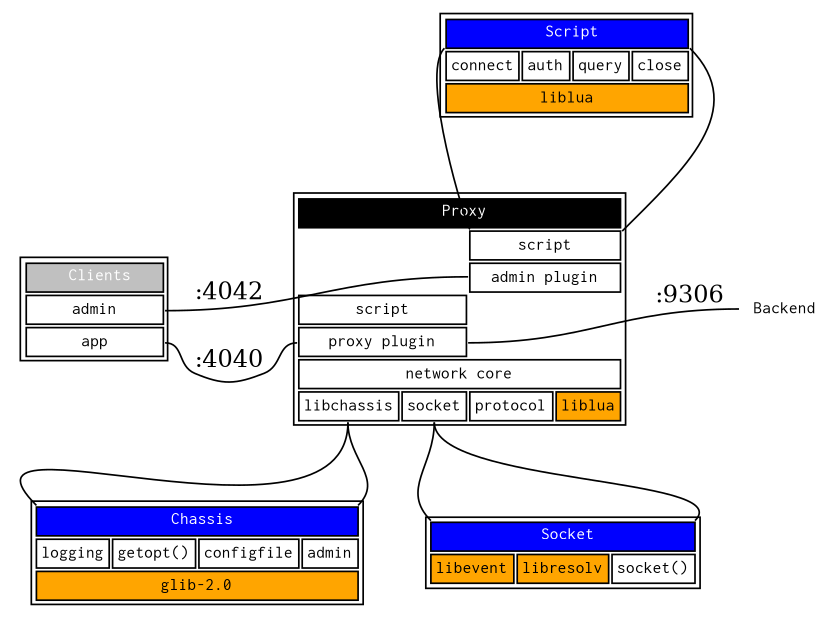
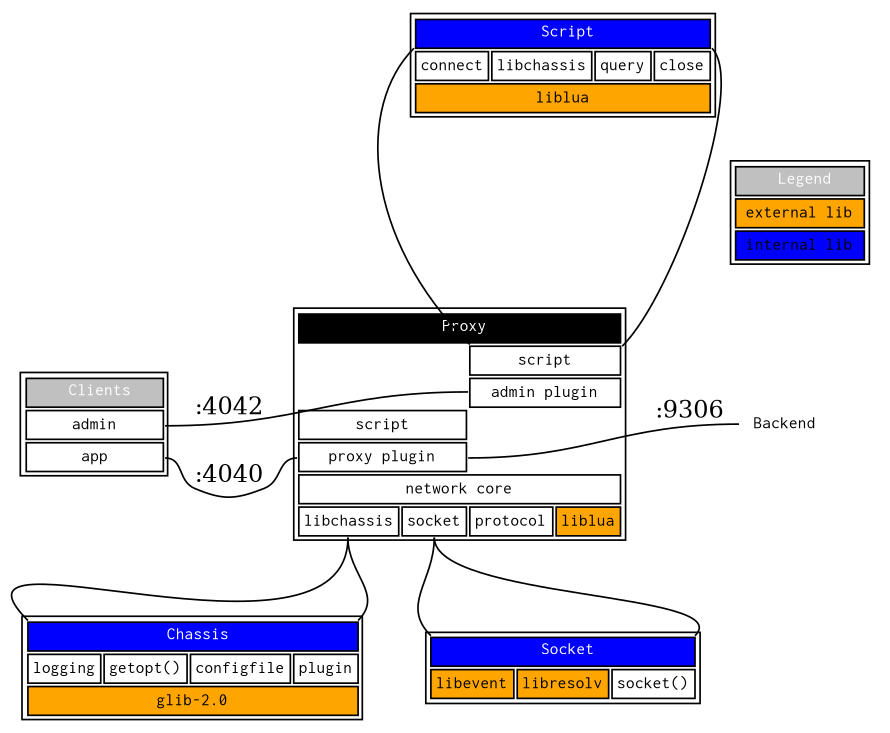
(546, 65) -> (542, 65)
none -> (800, 212)
(330, 553) -> (326, 668)
